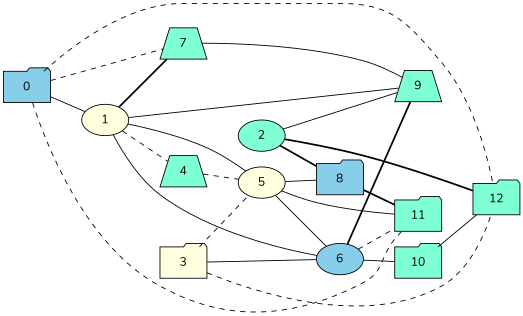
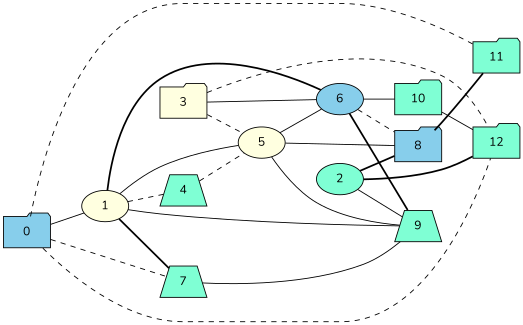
(337, 207) -> (326, 208)
(200, 219) -> (178, 70)
(376, 239) -> (376, 121)
